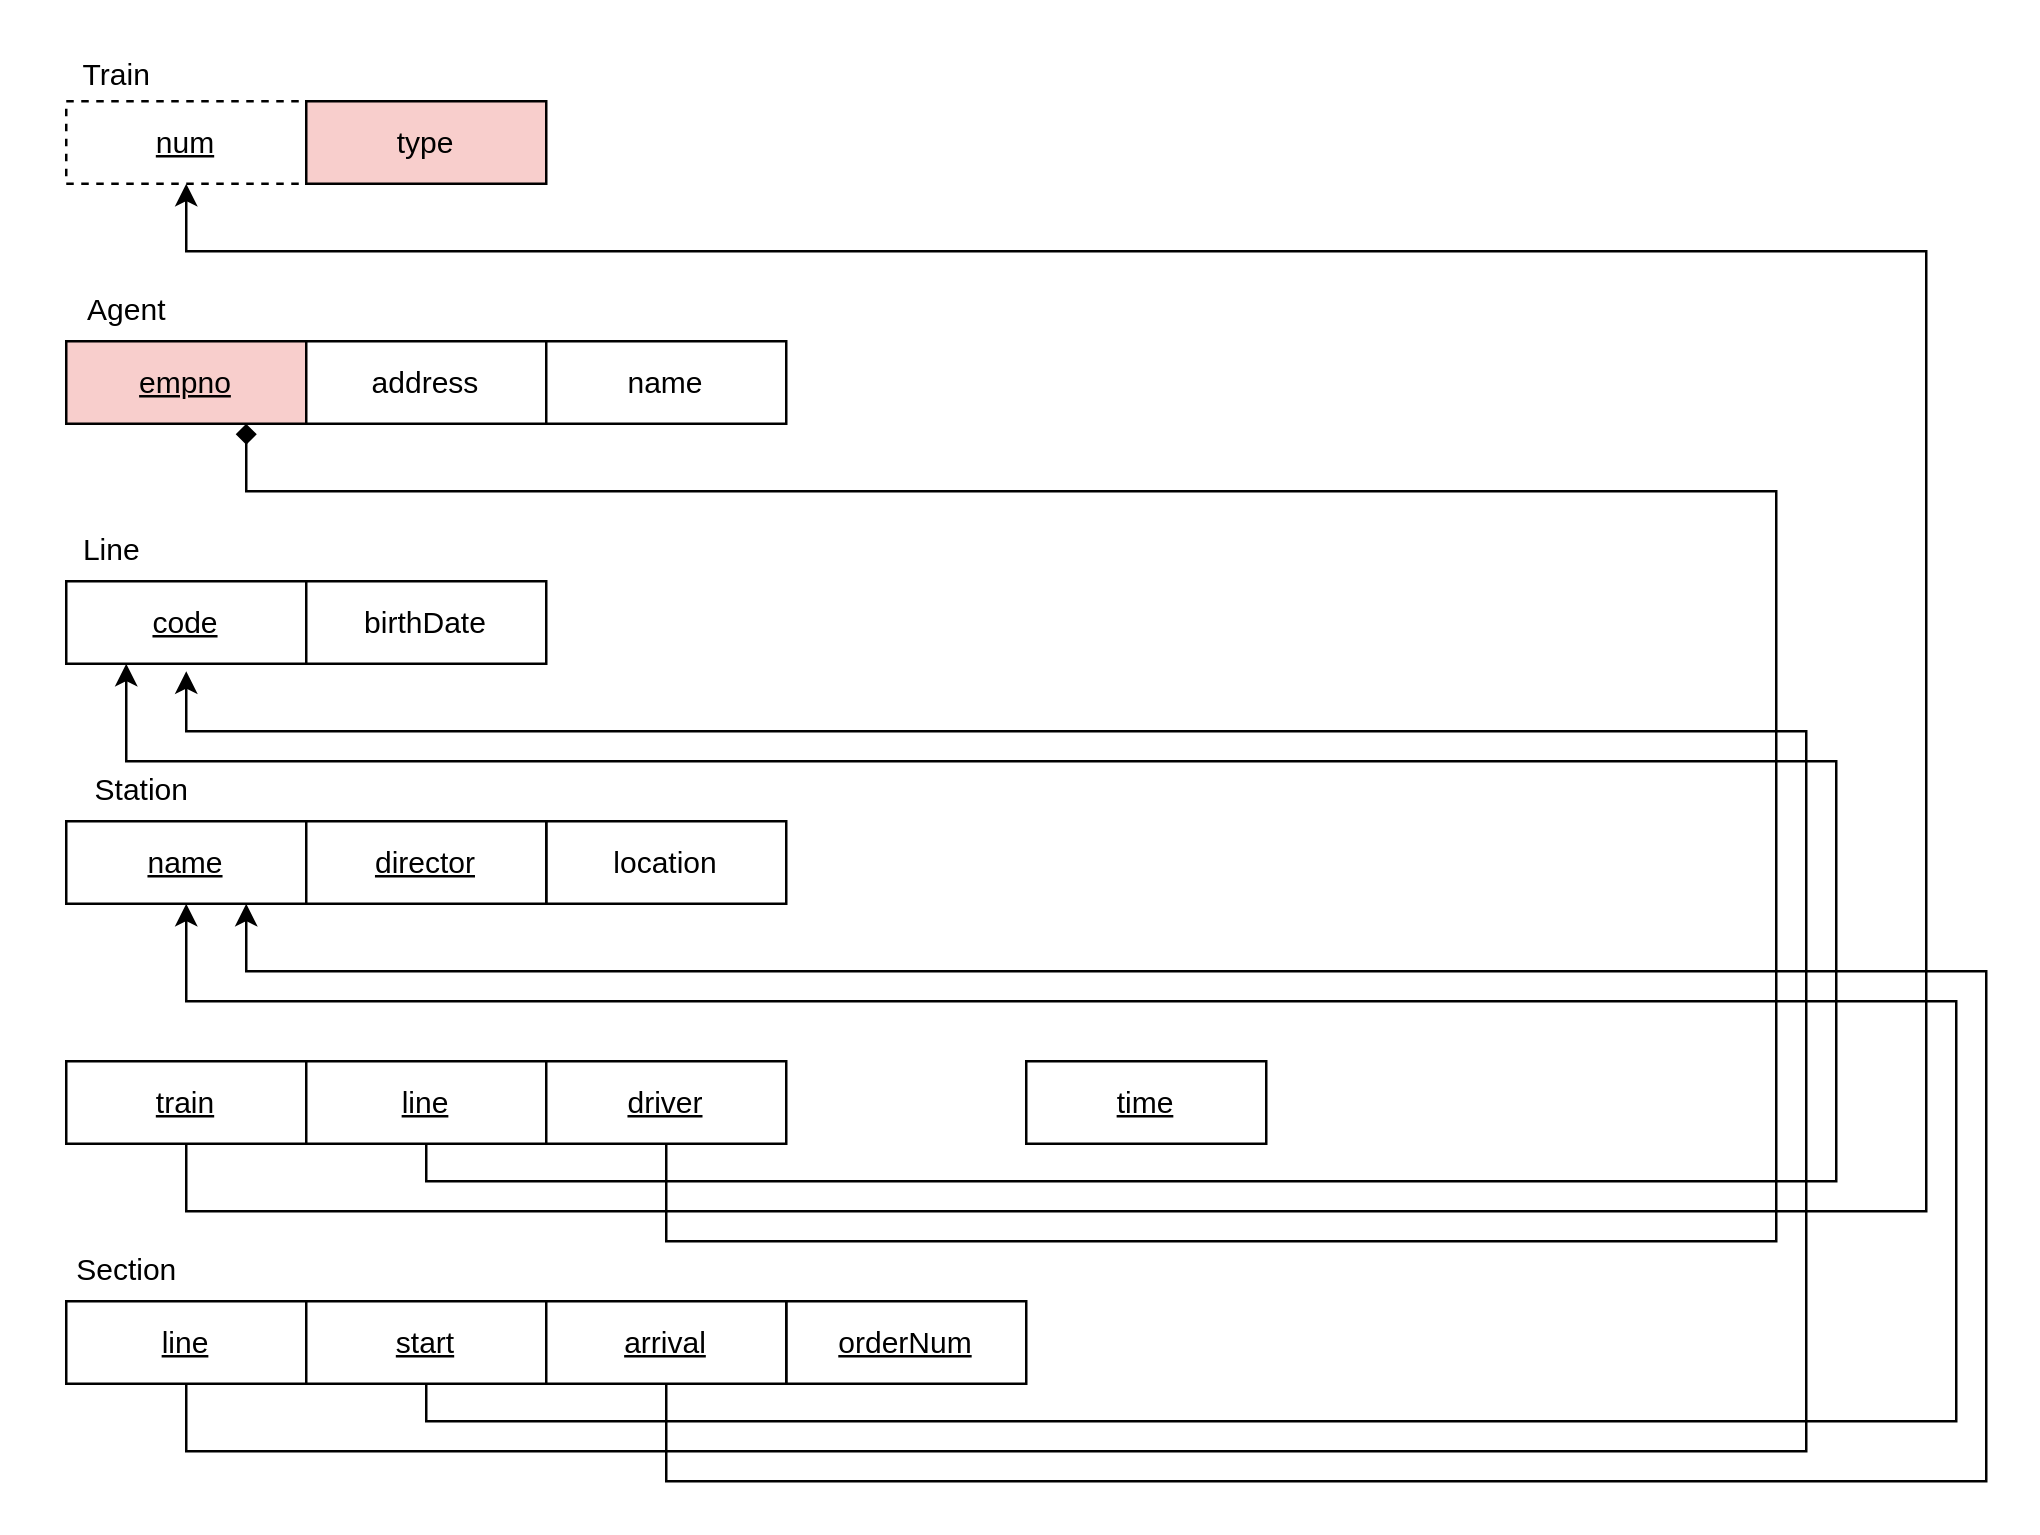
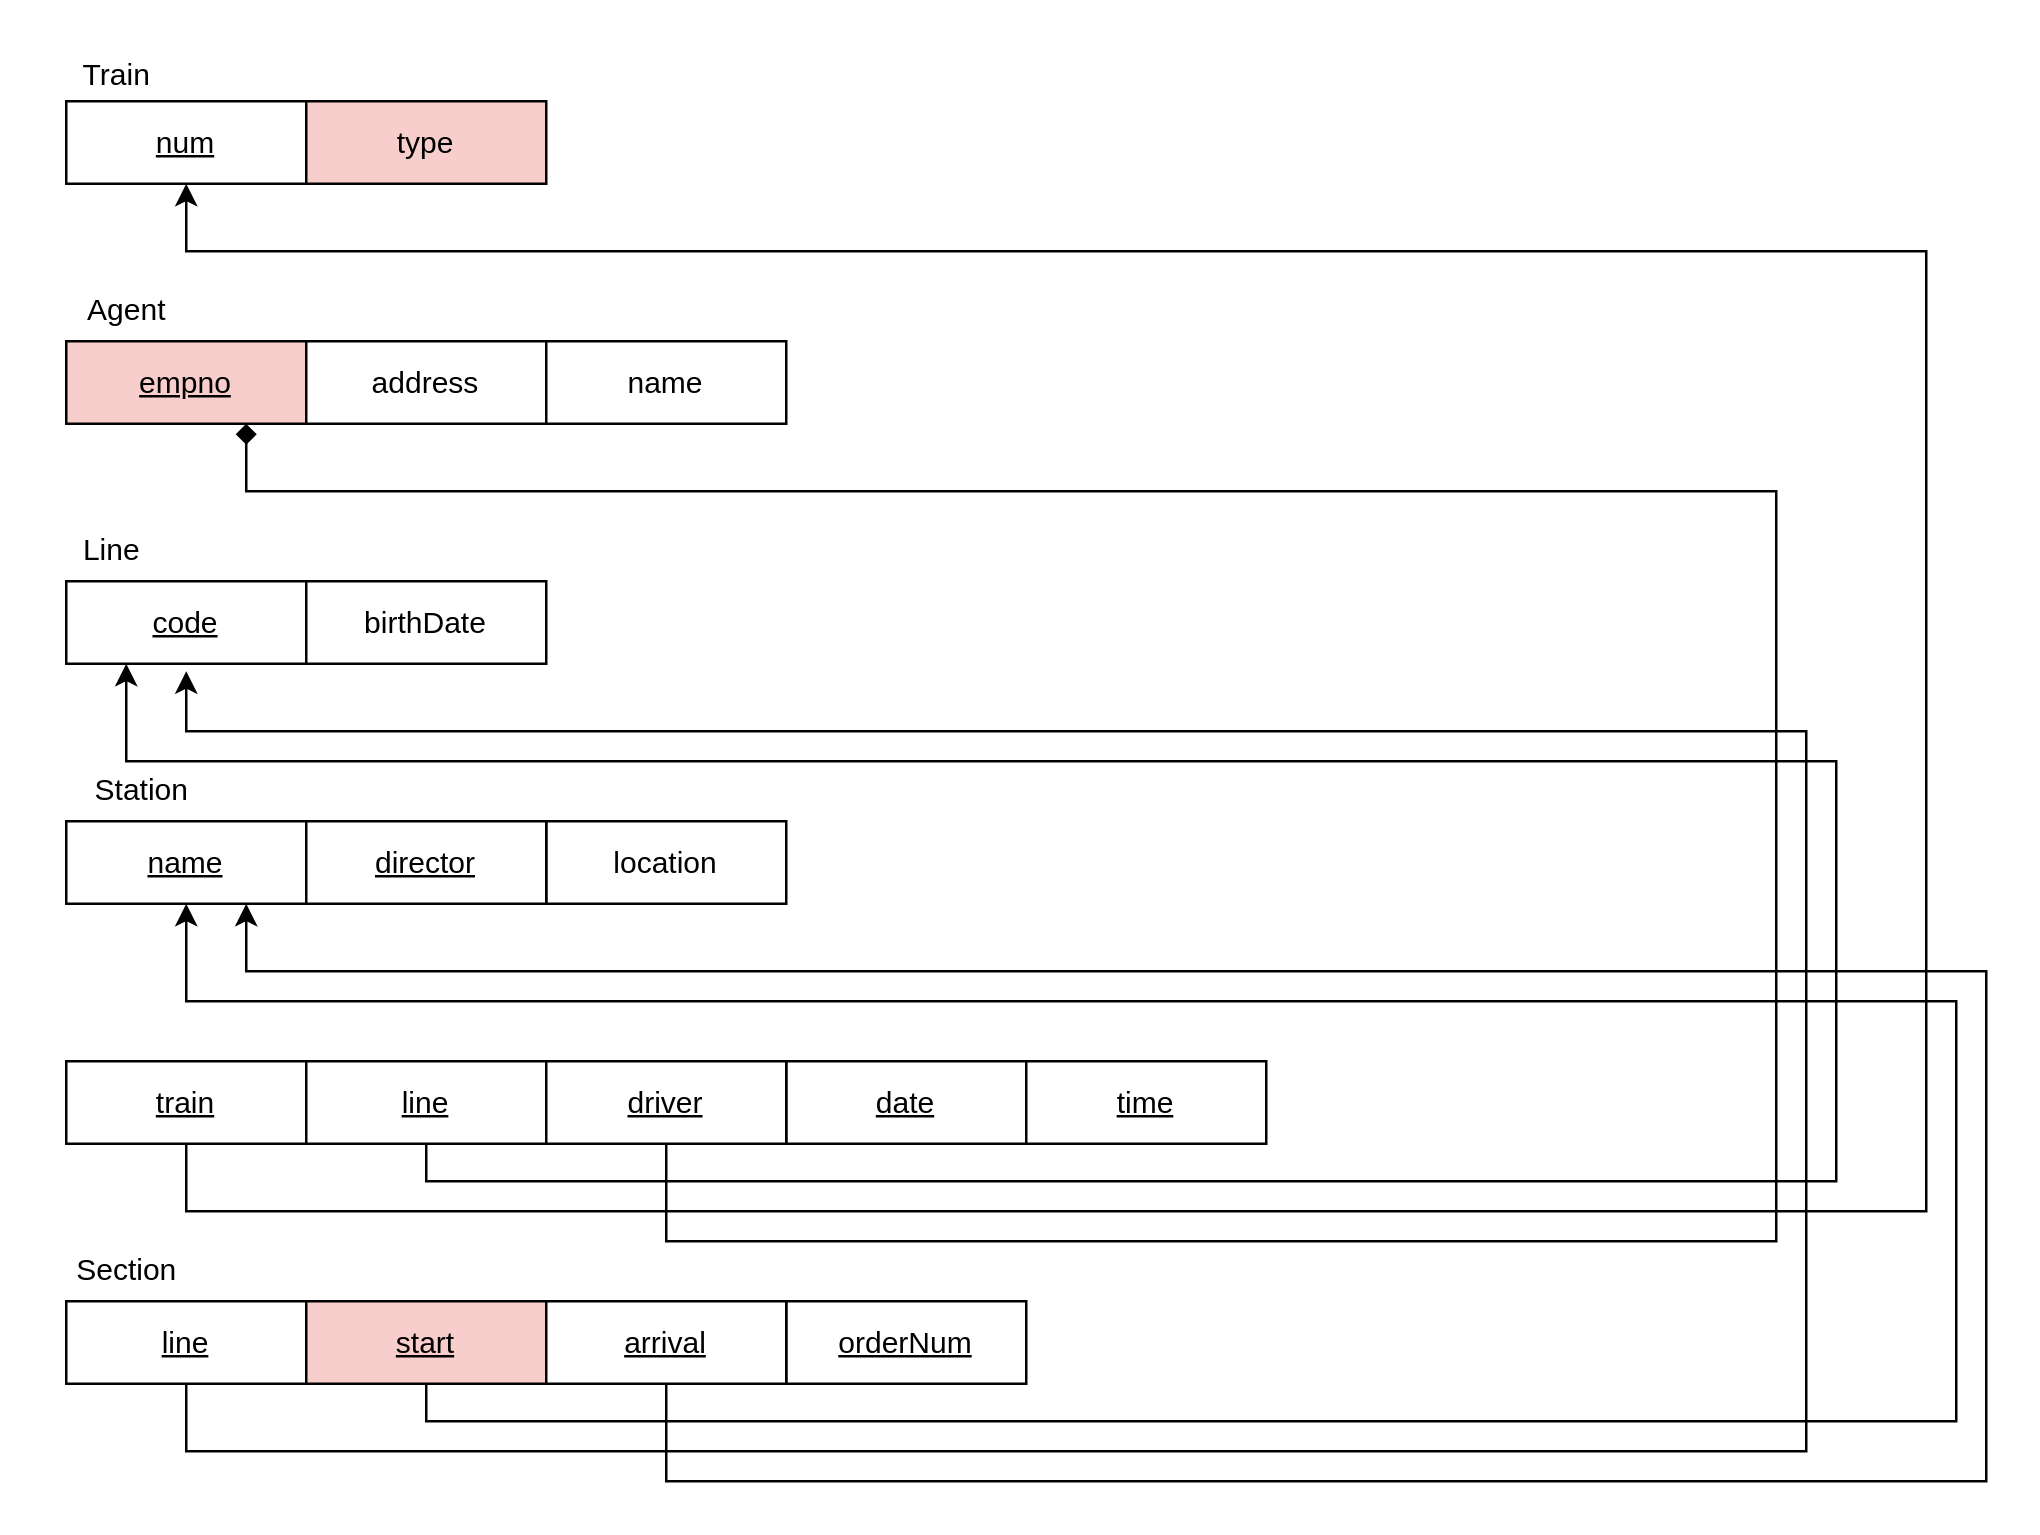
(186, 143) -> (186, 143)
none -> (906, 1103)
(426, 1343) -> (426, 1343)
